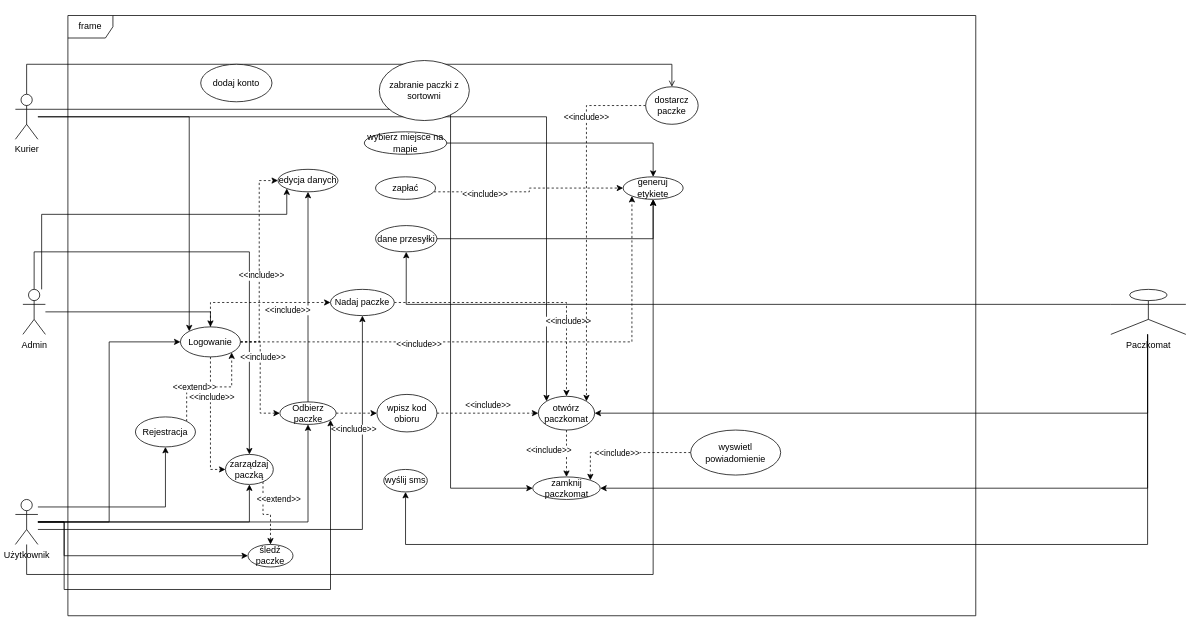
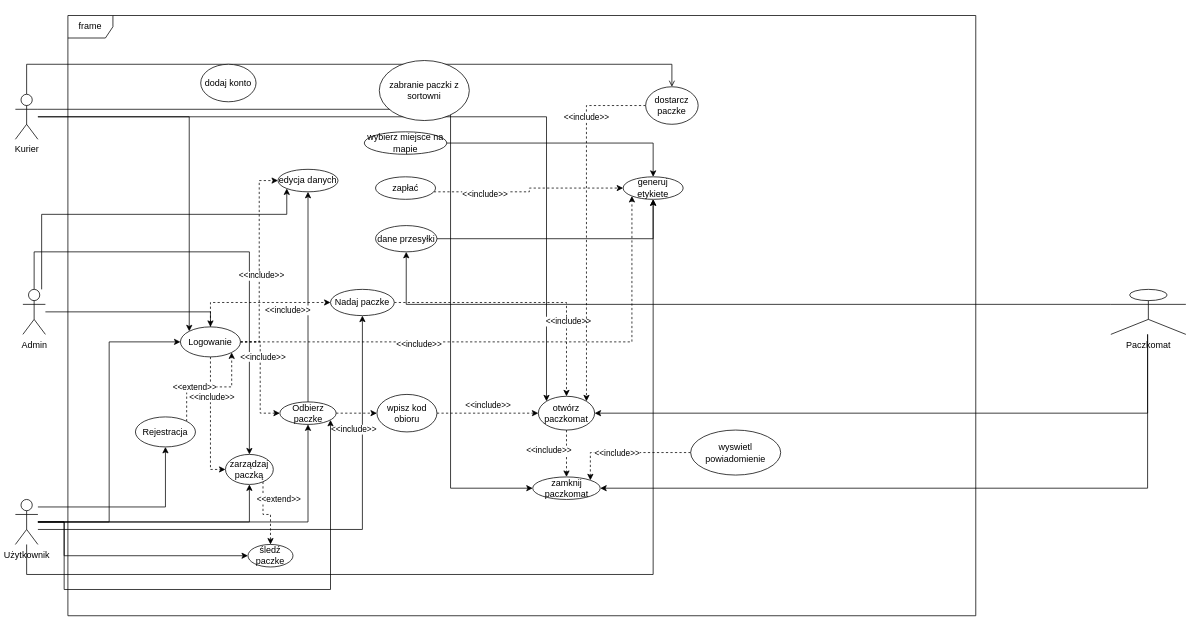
(236, 83) -> (228, 83)
(405, 480) -> none
(781, 544) -> none
